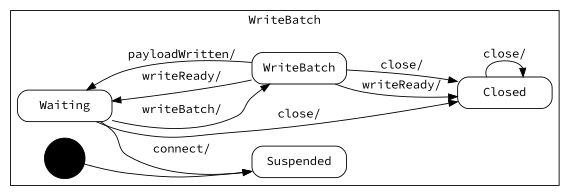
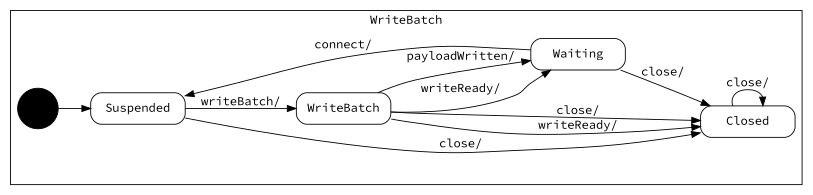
(194, 127) -> (236, 108)
none -> (438, 152)
